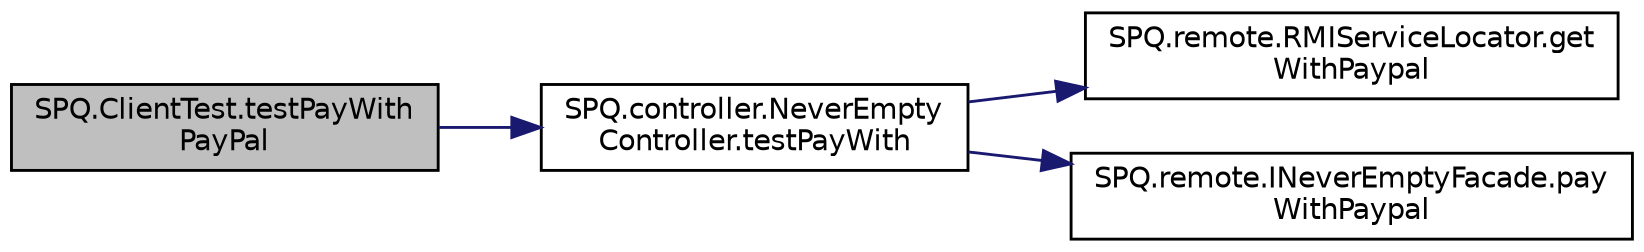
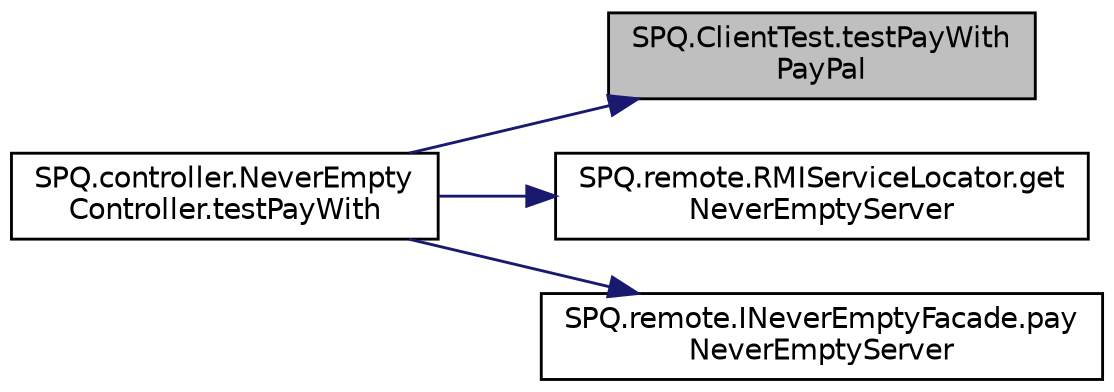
(1352, 56) -> (822, 196)
(475, 127) -> (509, 129)
(1352, 196) -> (822, 337)
